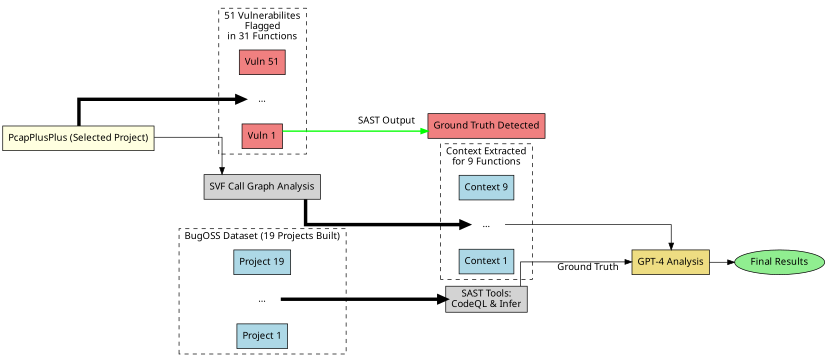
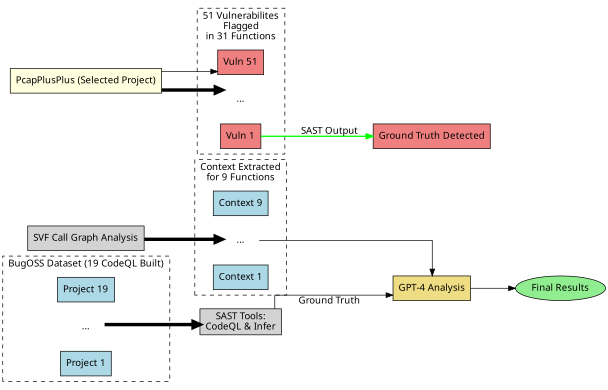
(203, 137) -> (186, 72)
(263, 237) -> (86, 264)
